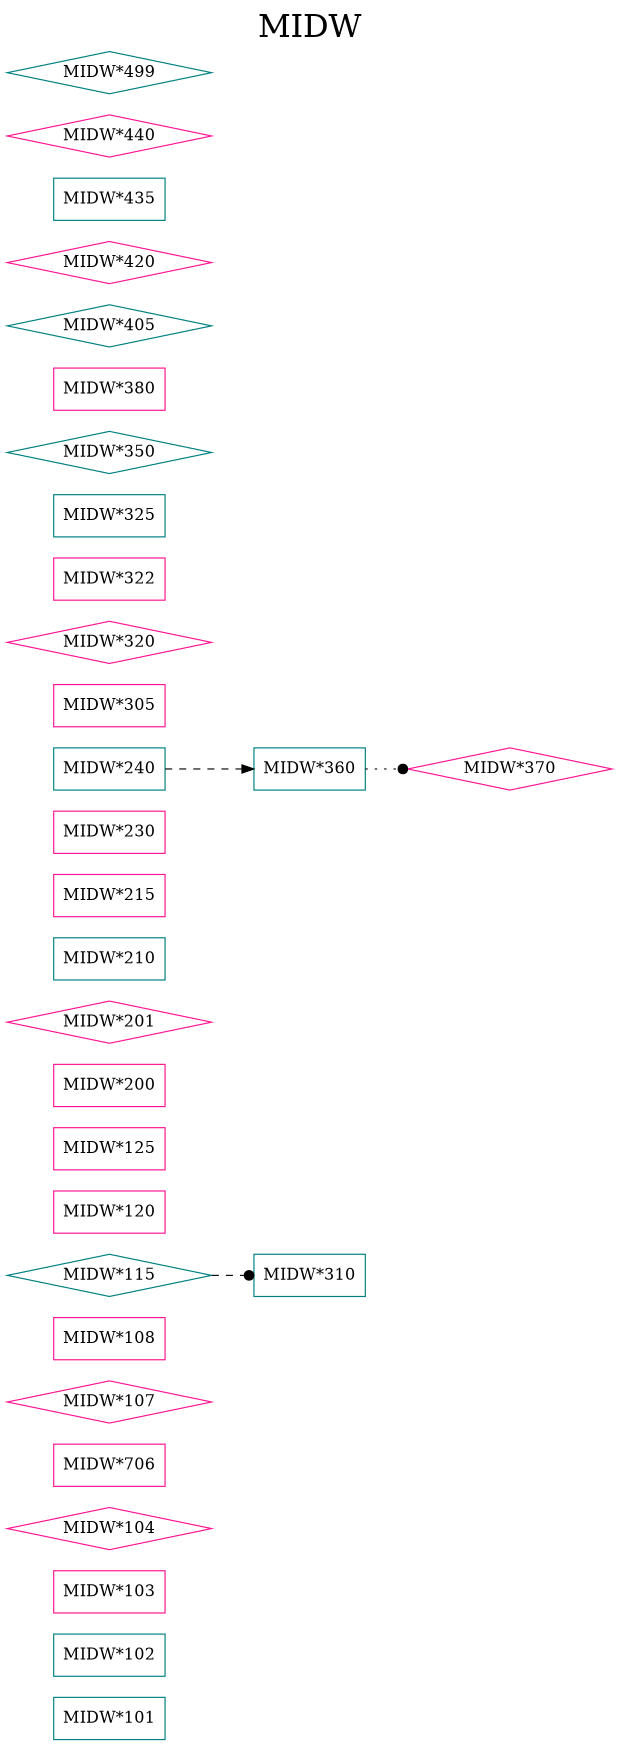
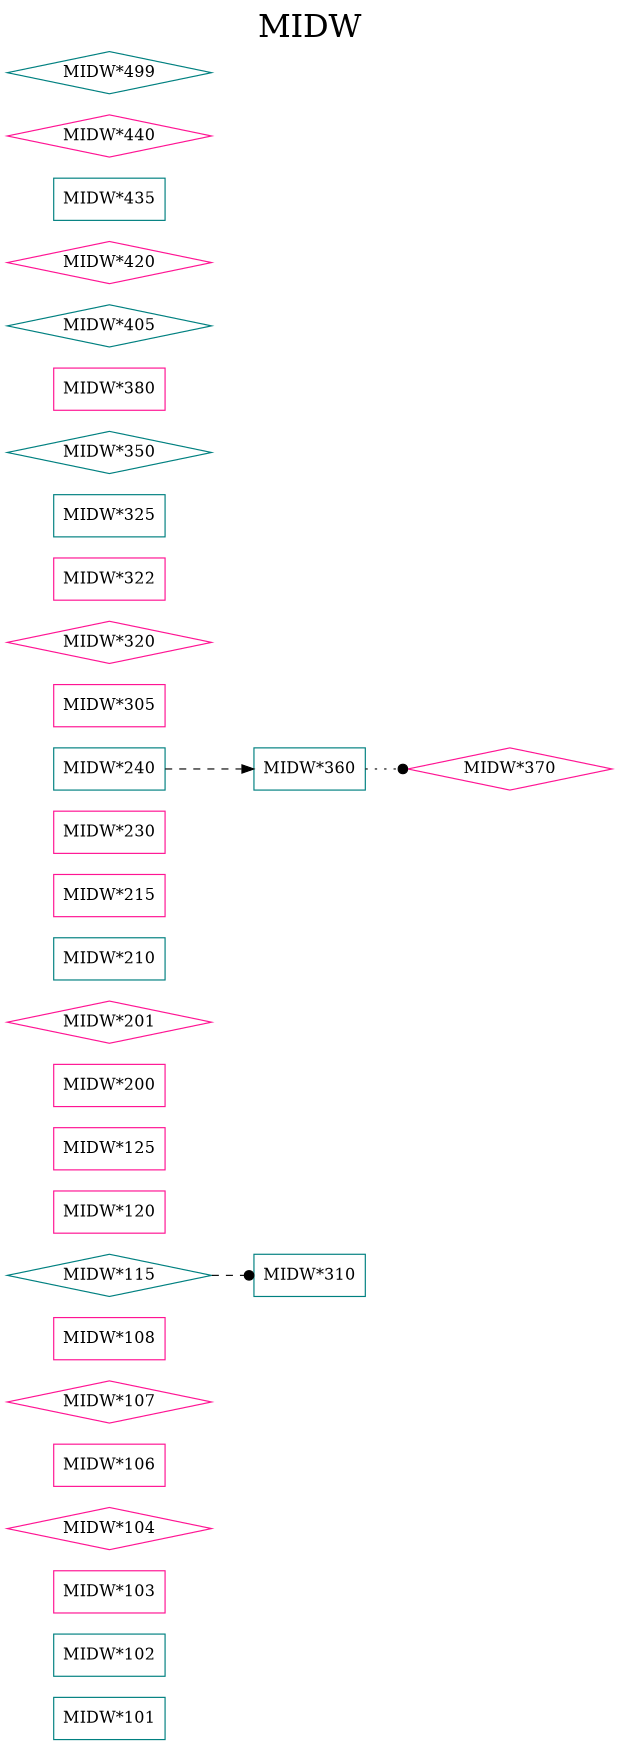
(109, 1465) -> (109, 1465)
